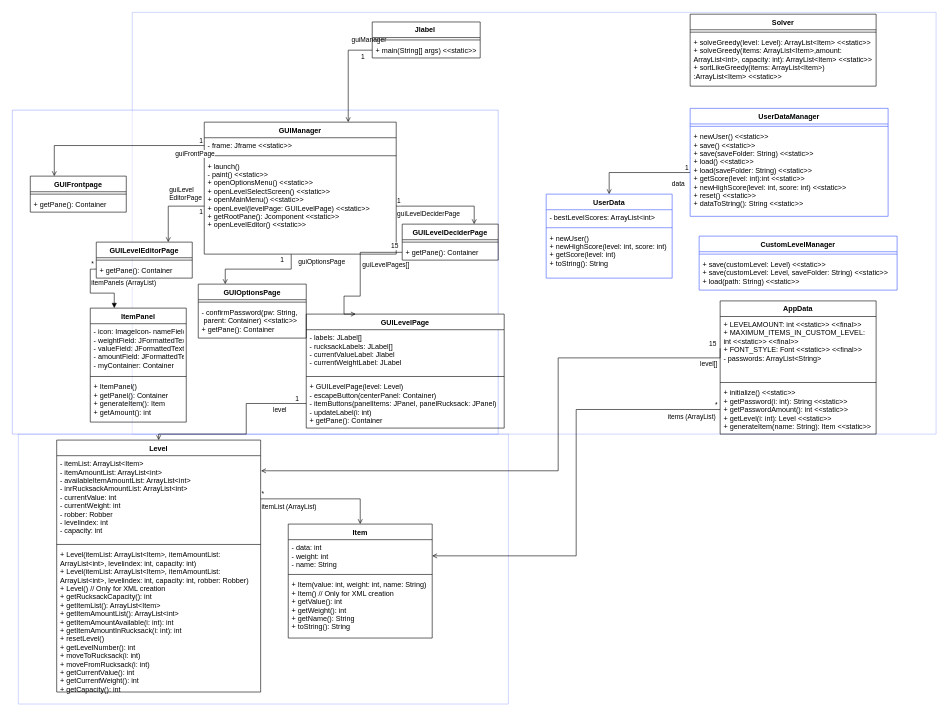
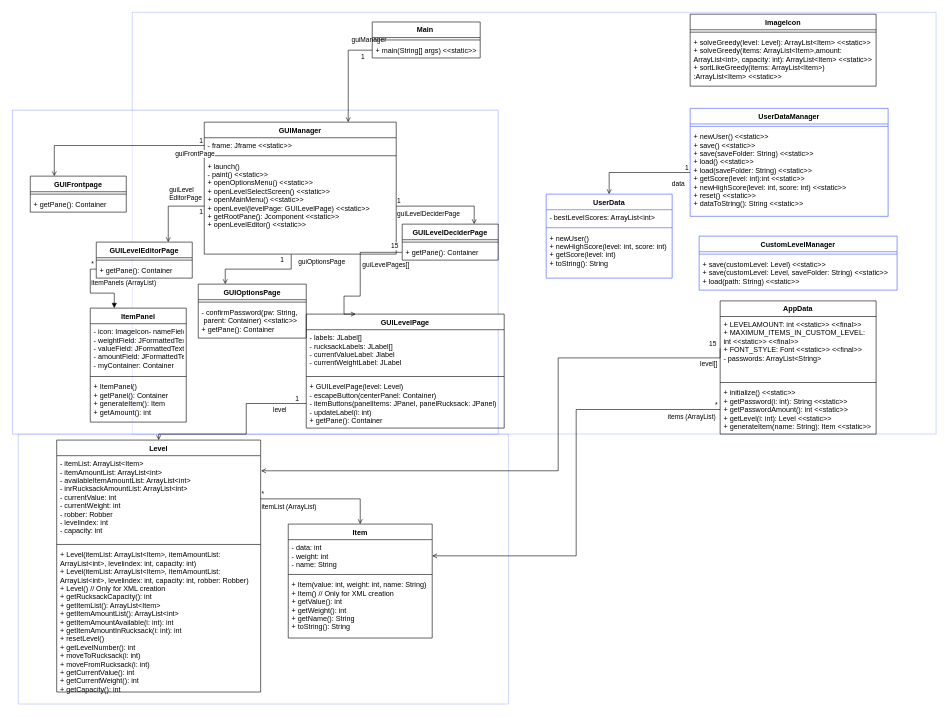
(783, 22) -> (783, 22)
(426, 30) -> (426, 30)
